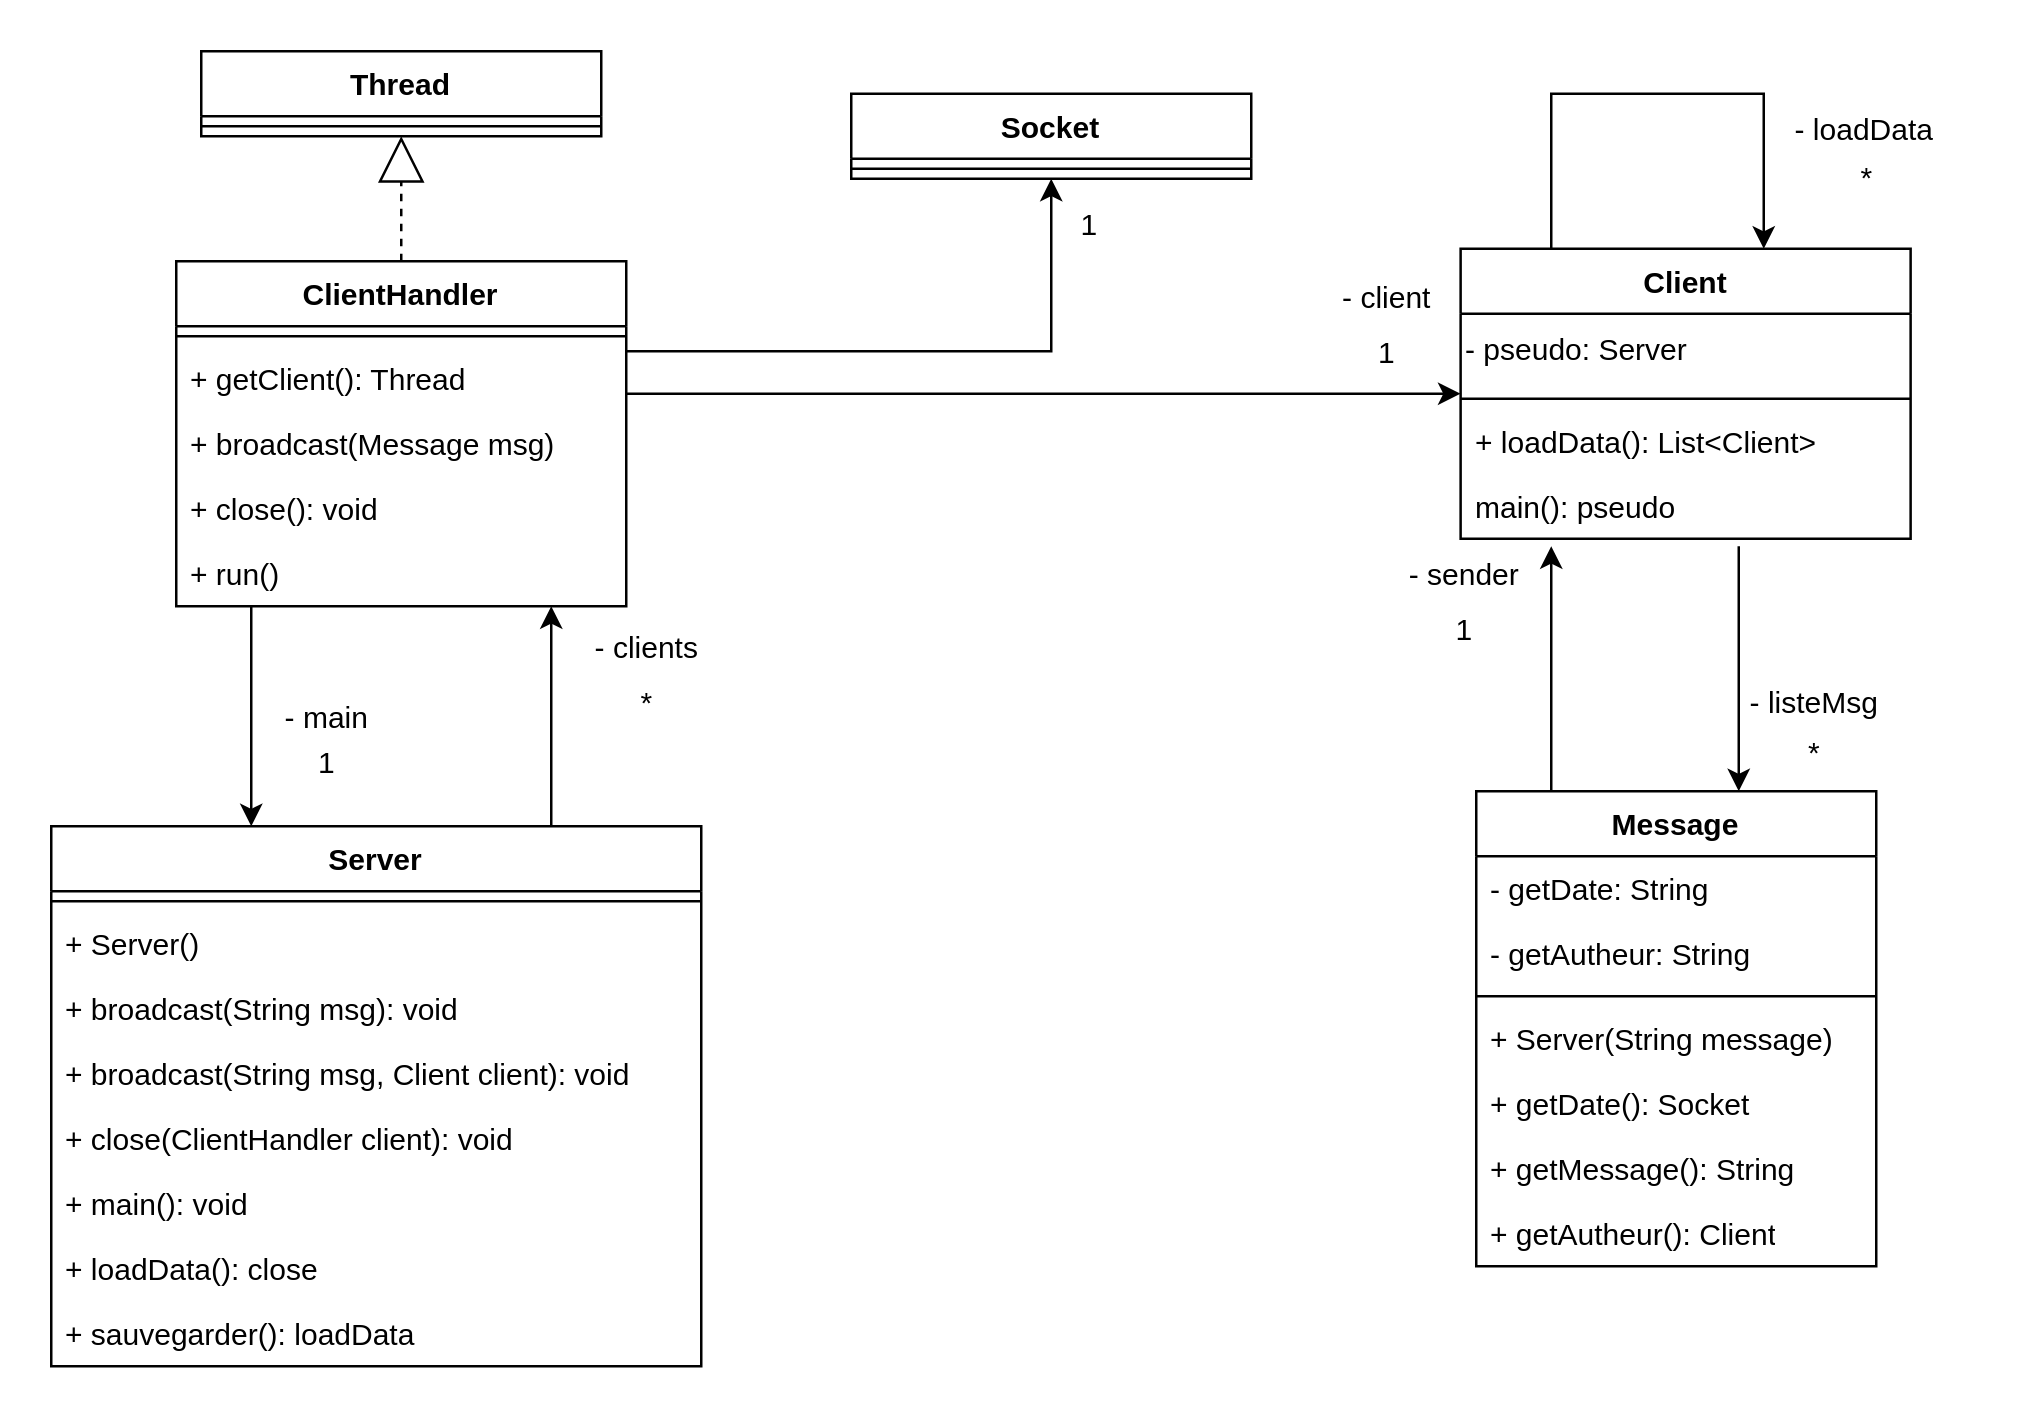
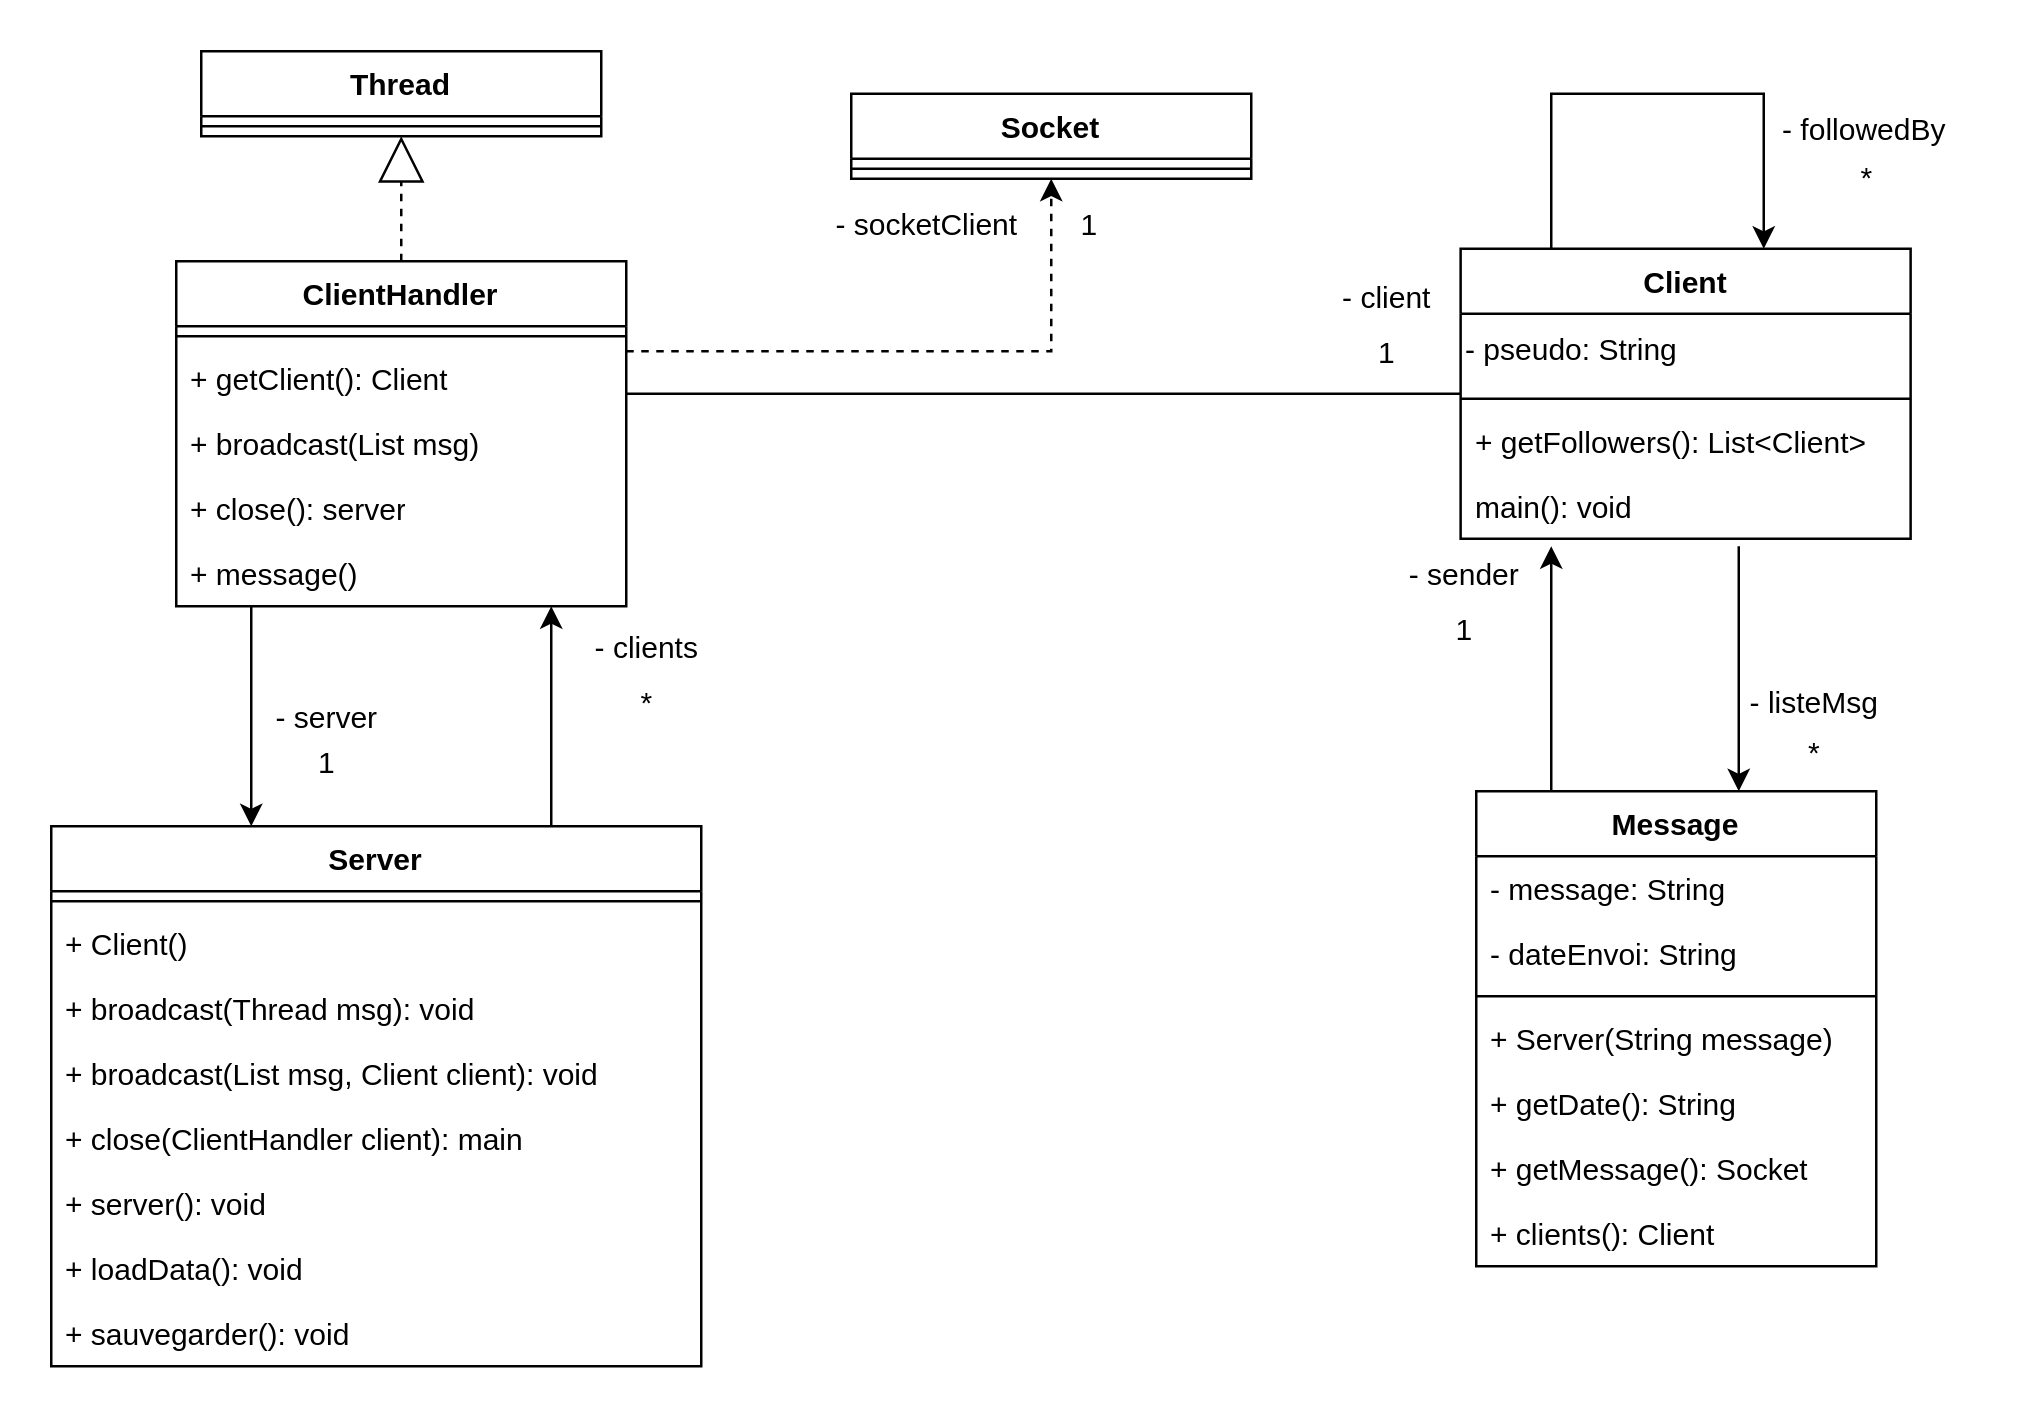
(1865, 131) -> (1865, 131)
none -> (926, 226)
(919, 351) -> (919, 351)
(1589, 351) -> (1585, 351)
(348, 382) -> (340, 382)
(1442, 394) -> (1448, 394)
(1667, 444) -> (1689, 462)
(385, 447) -> (356, 447)
(1582, 509) -> (1561, 509)
(298, 512) -> (318, 512)
(246, 577) -> (280, 577)
(328, 719) -> (328, 719)
(1618, 892) -> (1618, 892)
(146, 947) -> (139, 947)
(1644, 957) -> (1631, 957)
(286, 1012) -> (290, 1012)
(379, 1095) -> (368, 1077)
(1639, 1107) -> (1635, 1107)
(317, 1142) -> (317, 1142)
(1660, 1172) -> (1664, 1172)
(164, 1207) -> (185, 1207)
(1657, 1237) -> (1624, 1237)
(206, 1272) -> (198, 1272)
(261, 1337) -> (227, 1337)
